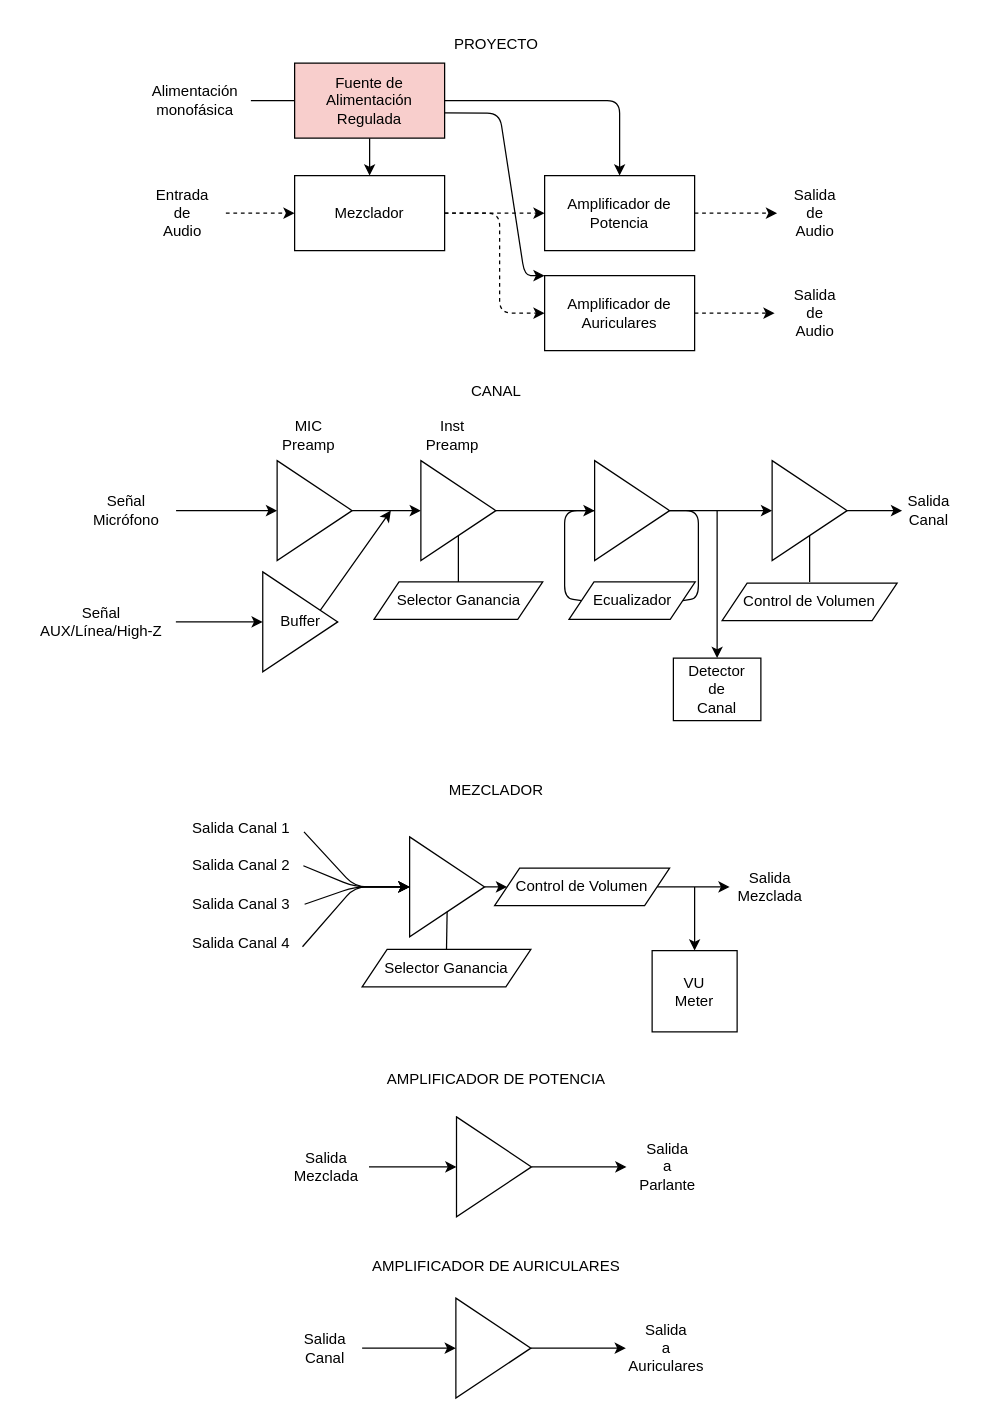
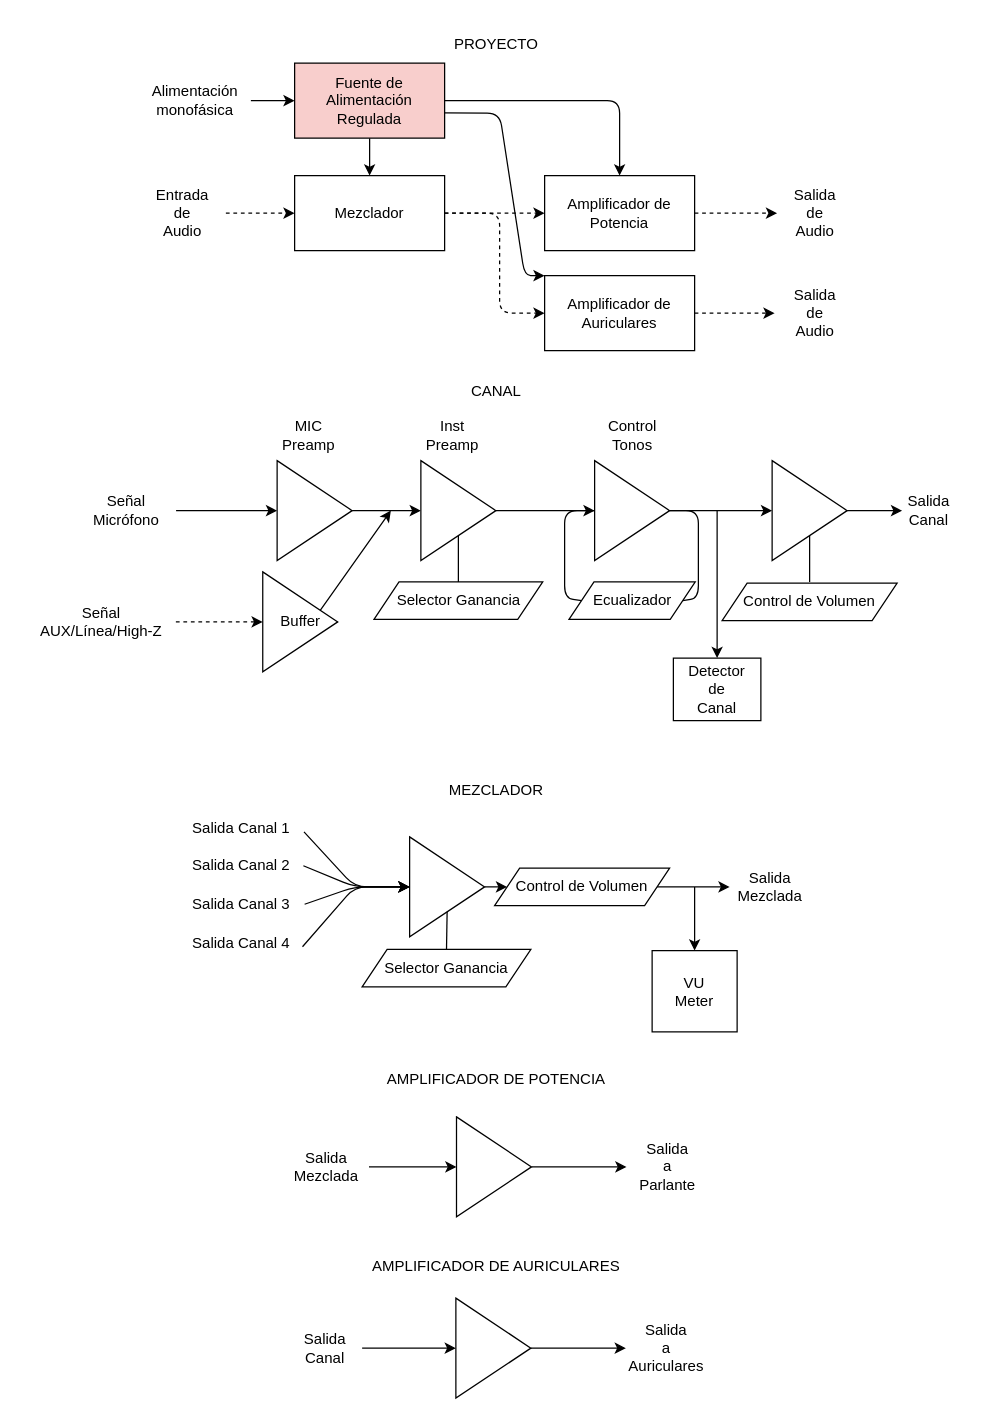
(288, 101) -> (284, 101)
none -> (632, 436)
(214, 622) -> (214, 622)
